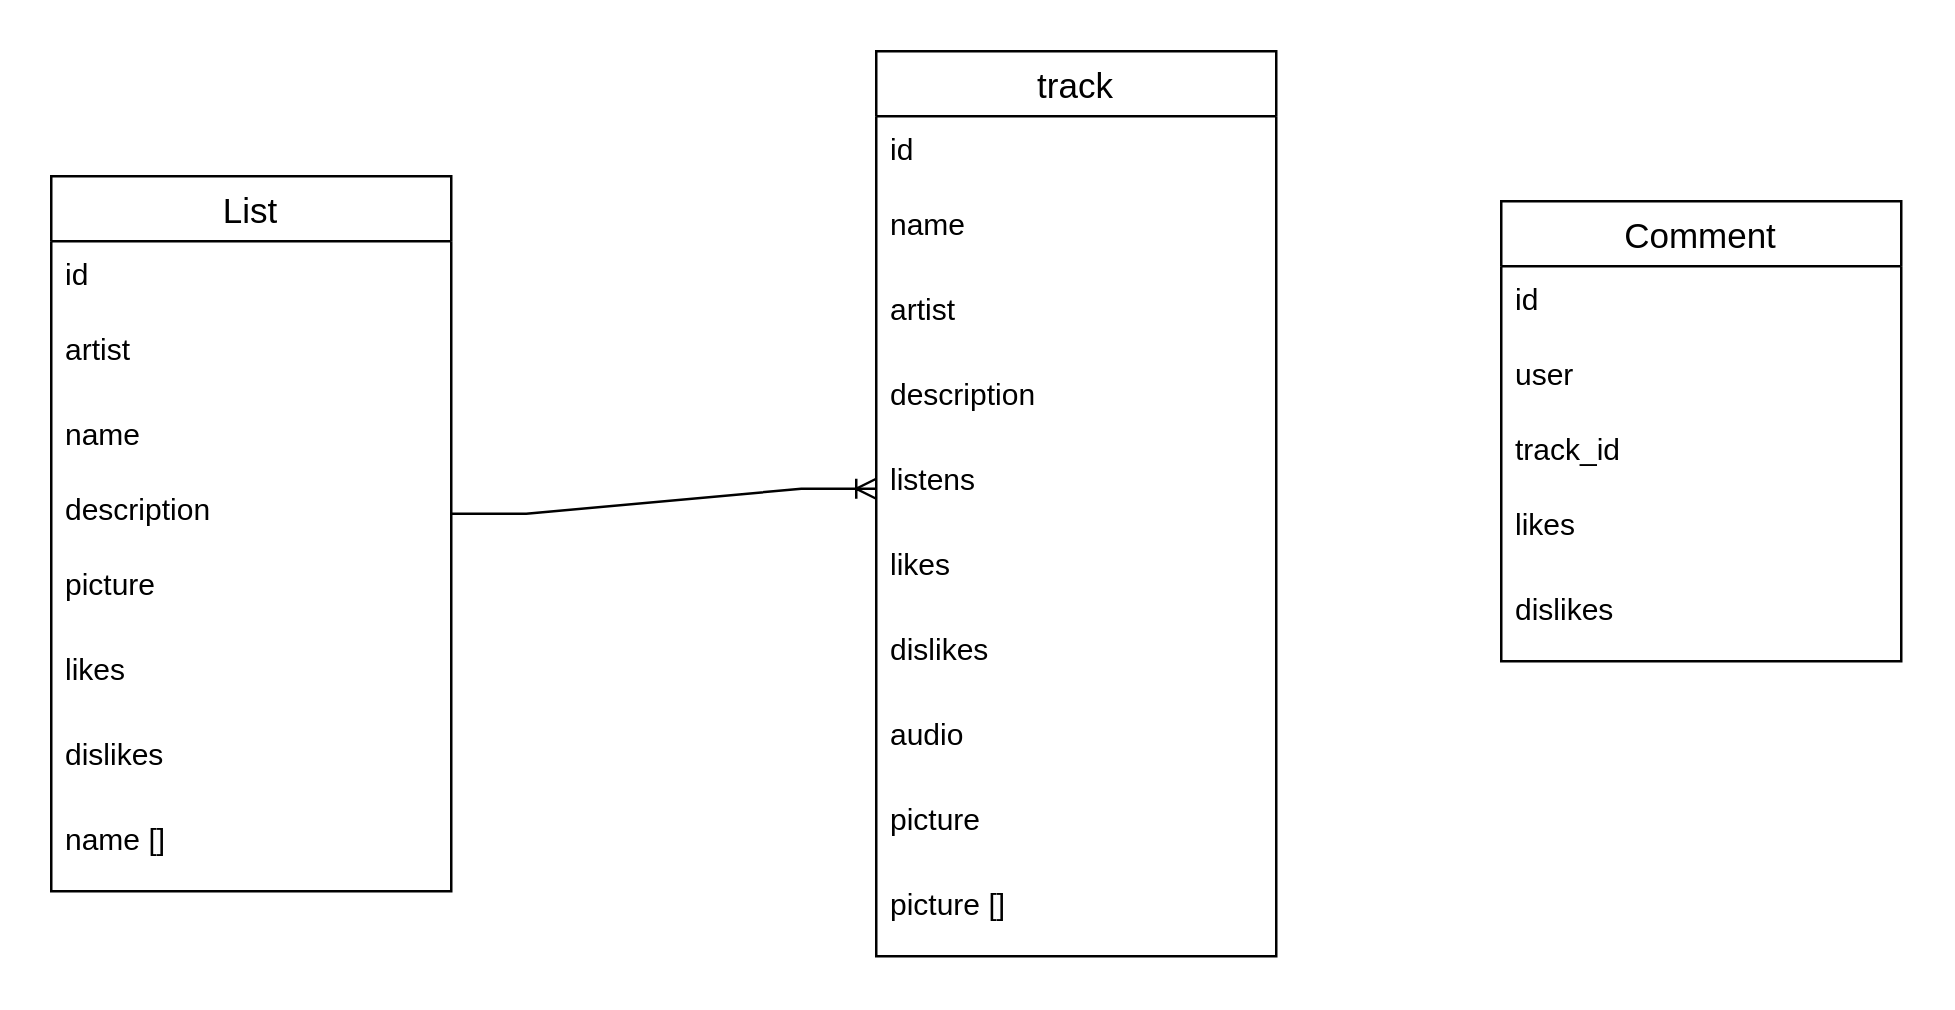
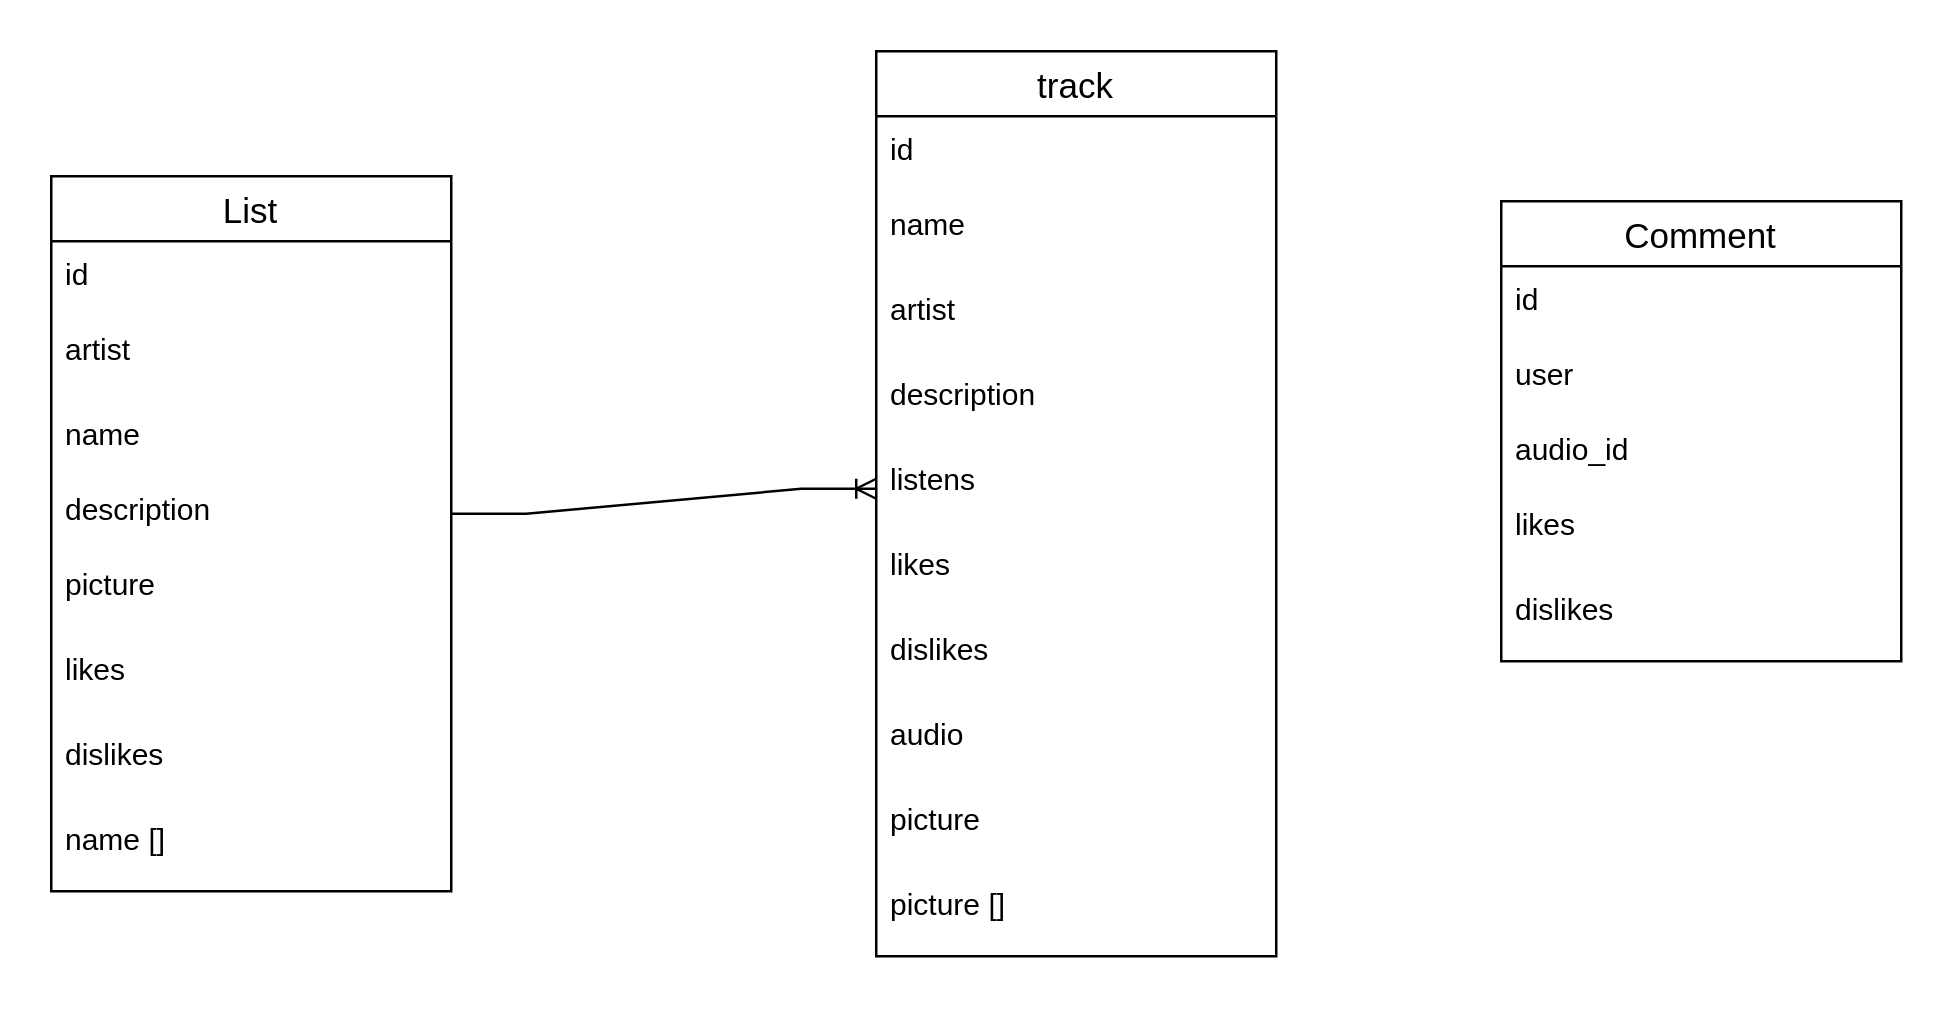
(1578, 450) -> (1574, 450)
